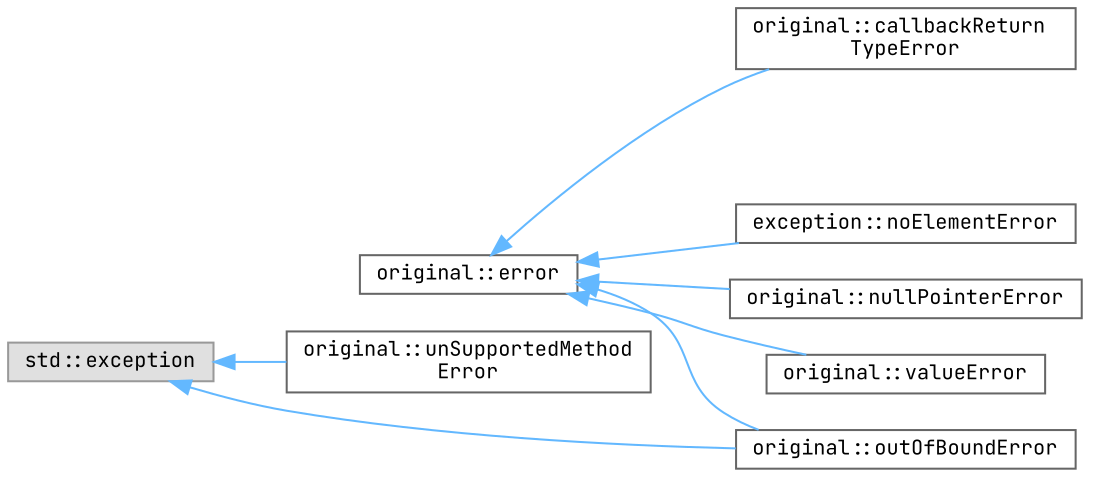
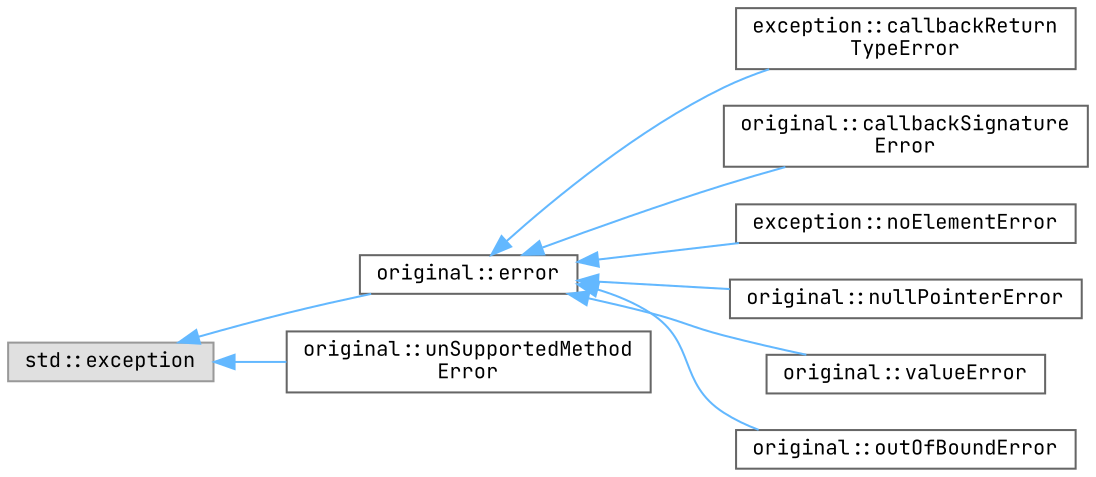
(906, 39) -> (906, 39)
none -> (906, 136)
(461, 433) -> (284, 314)
